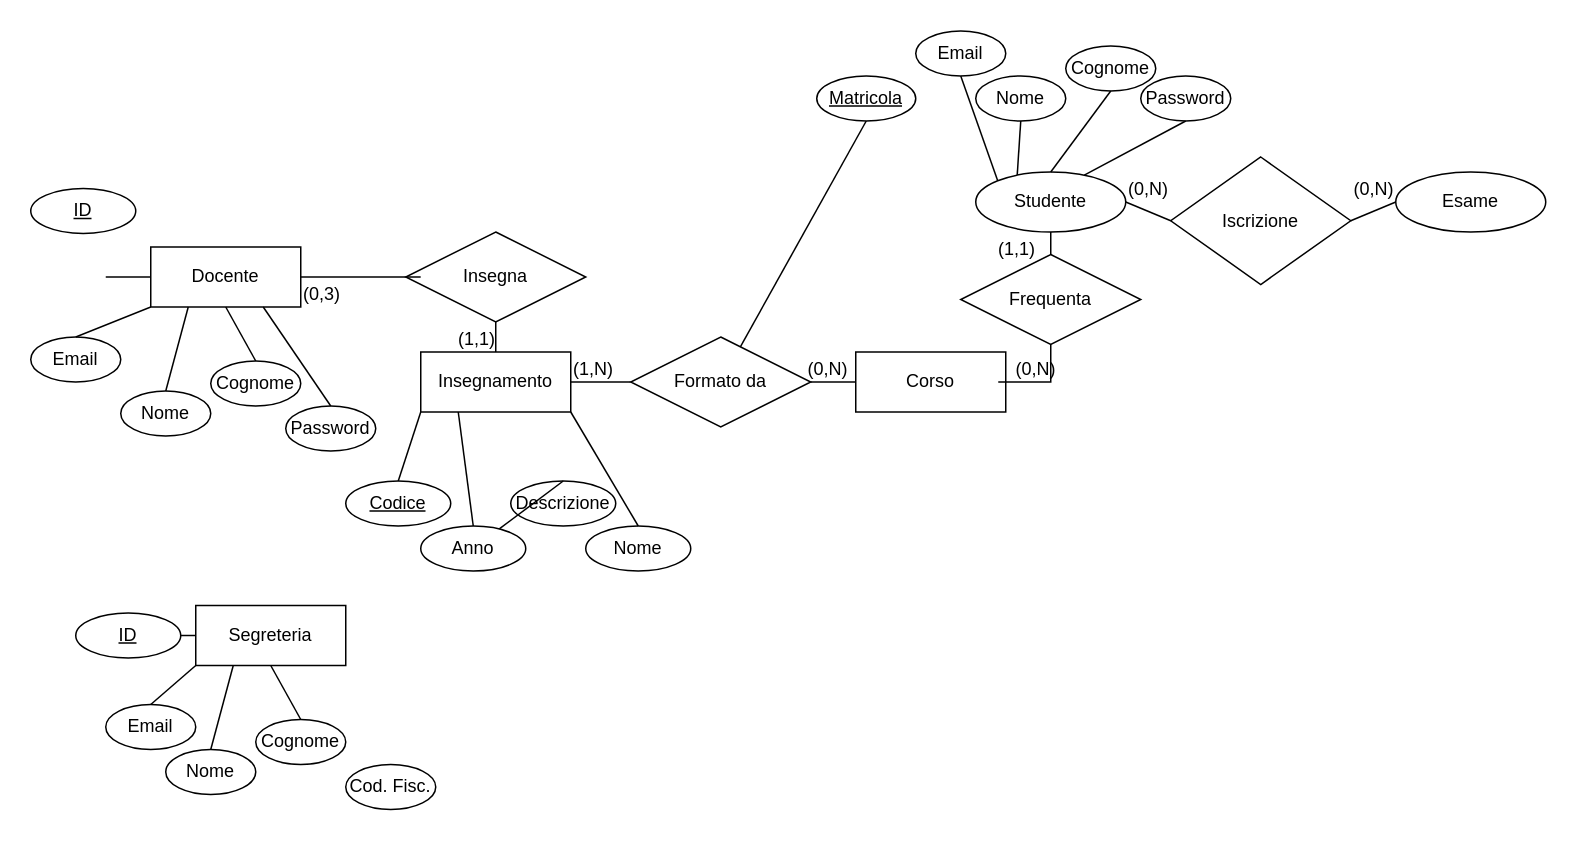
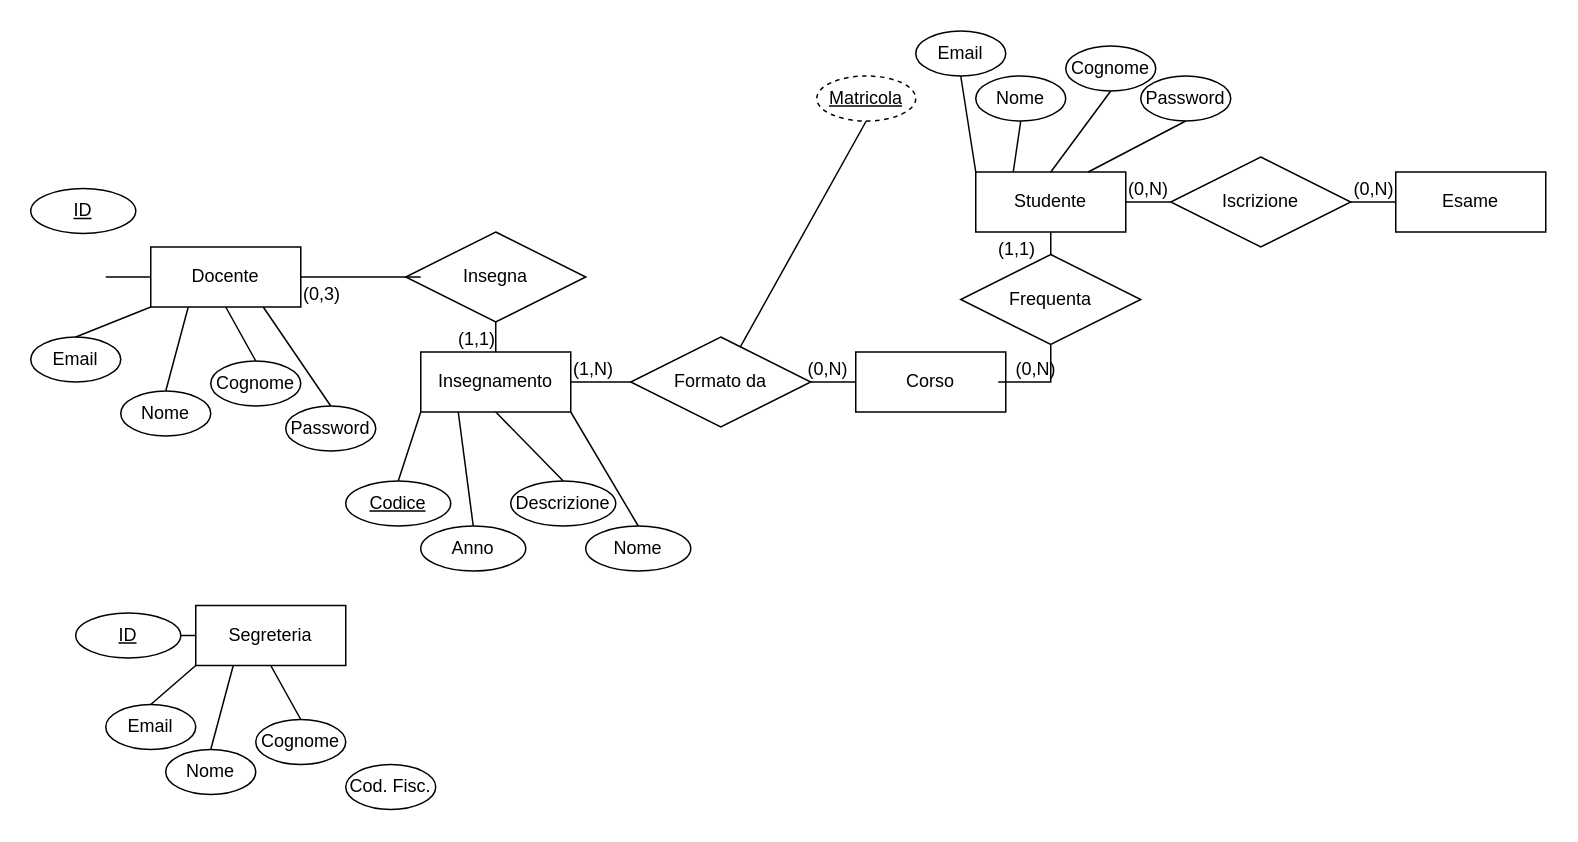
(866, 98) -> (866, 98)
(1051, 202) -> (1051, 202)
(1471, 202) -> (1471, 202)
(1261, 221) -> (1261, 202)
(532, 504) -> (530, 446)
